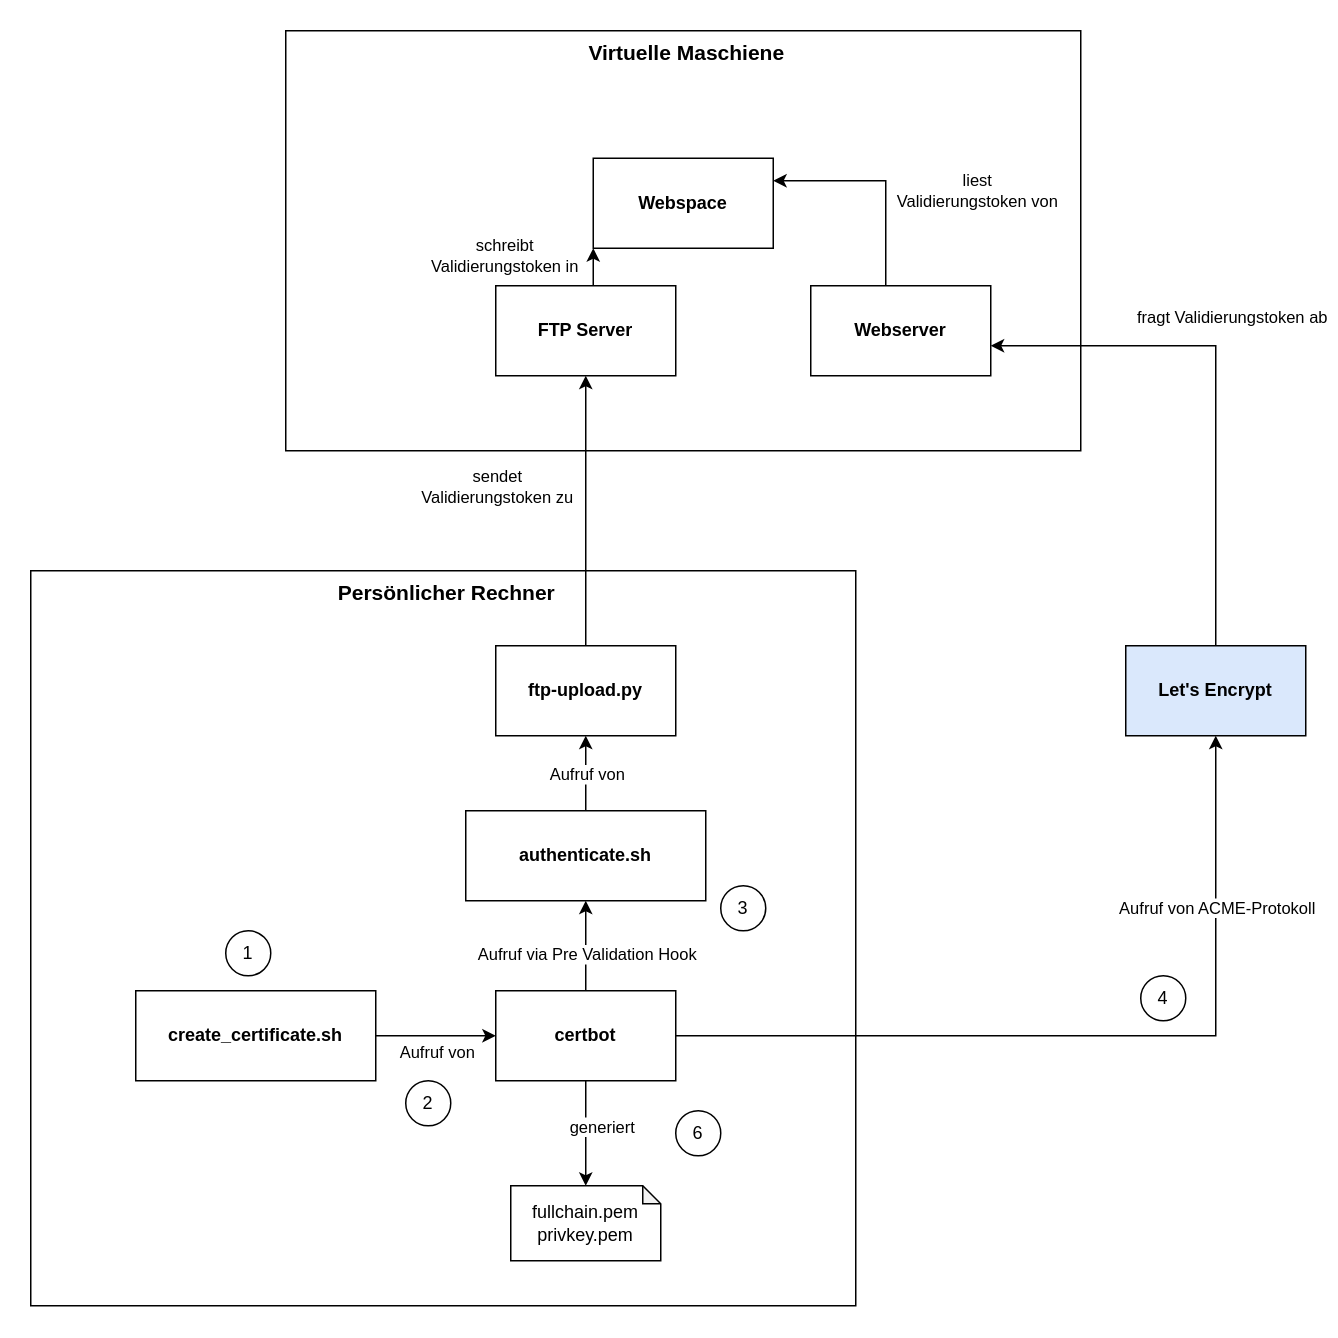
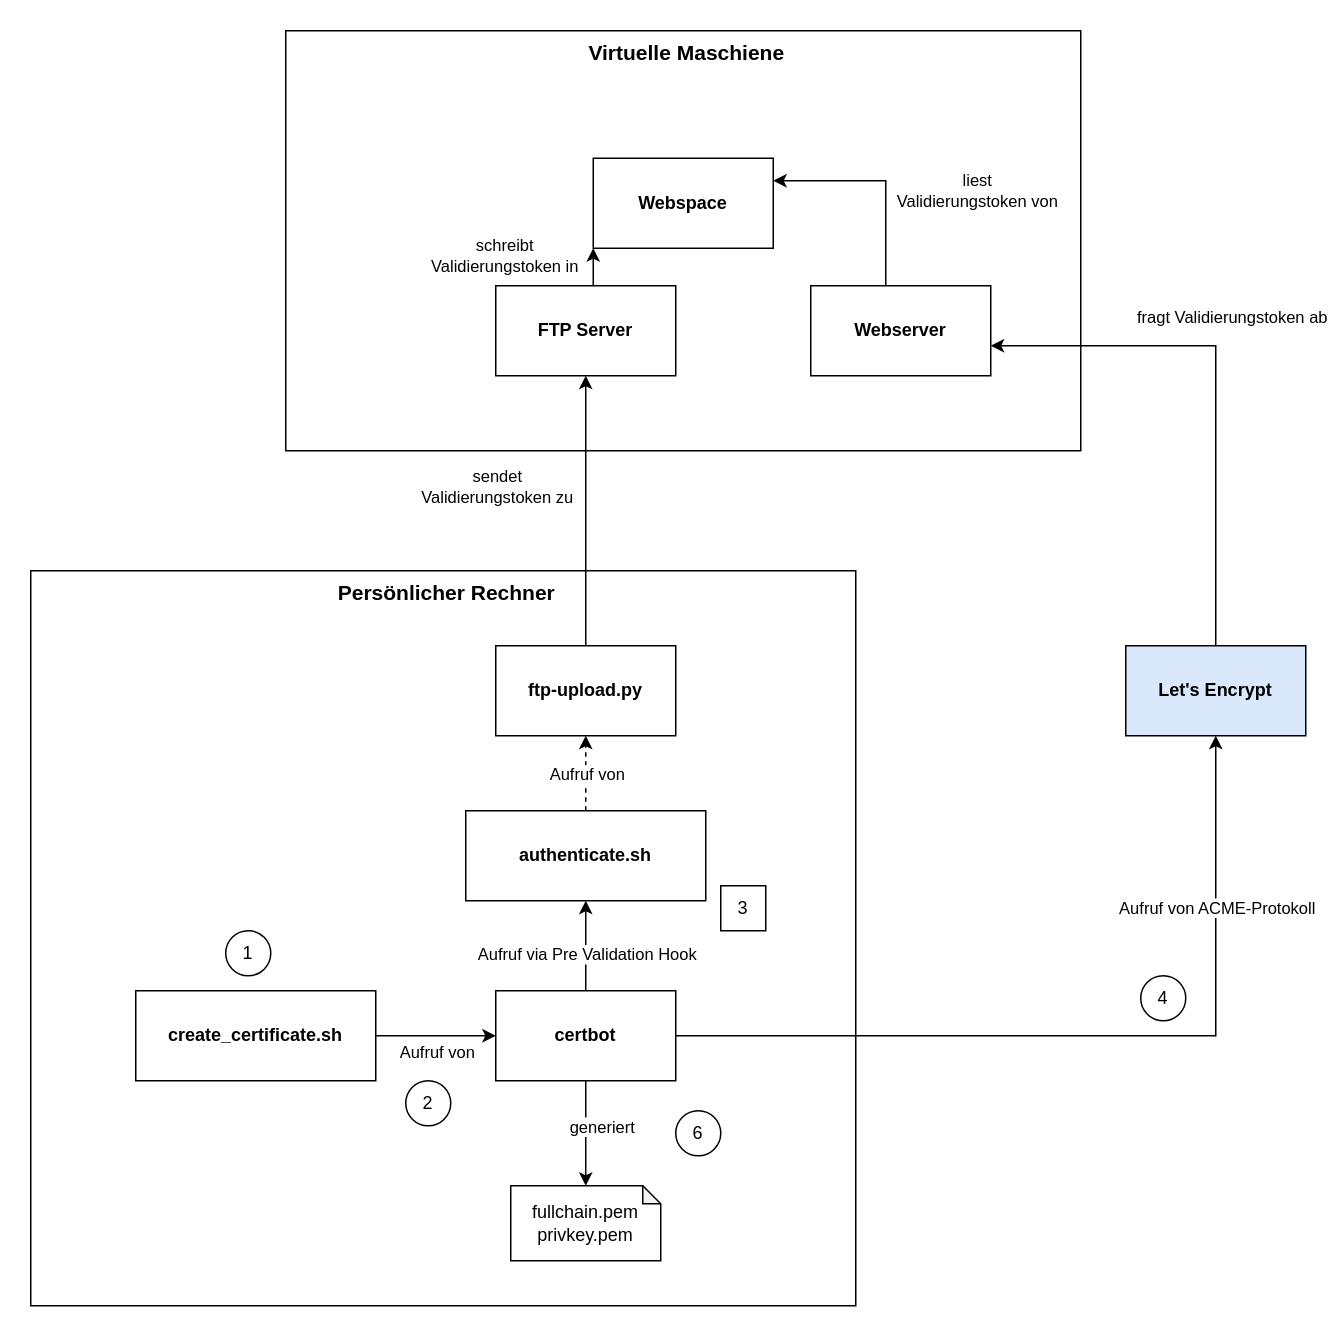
(586, 795) -> (586, 795)
(743, 908) -> (743, 908)
